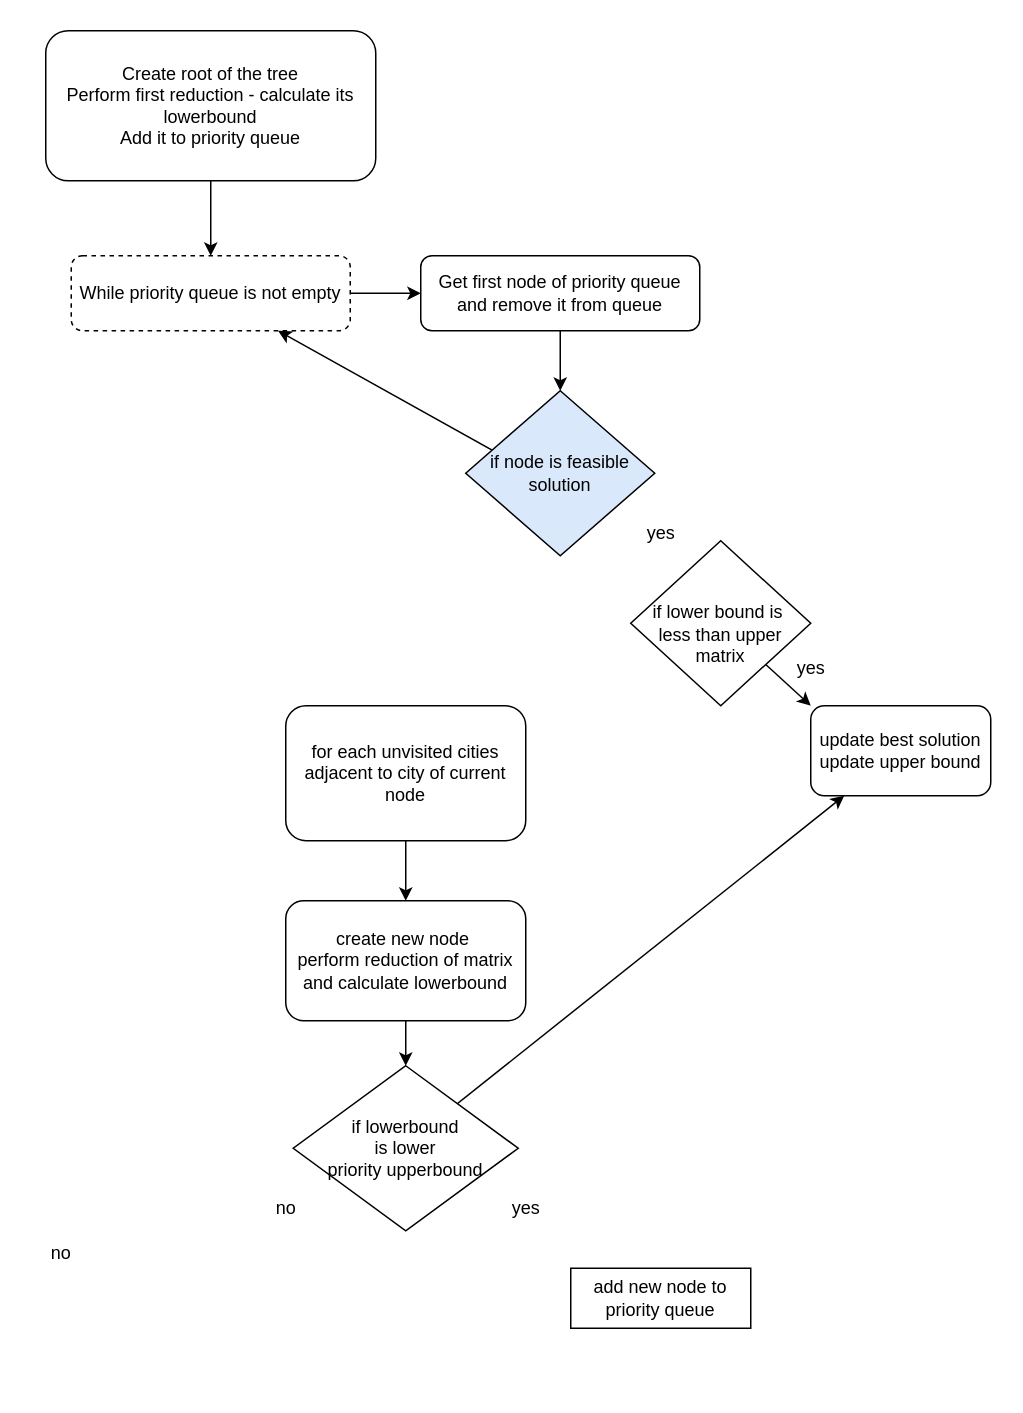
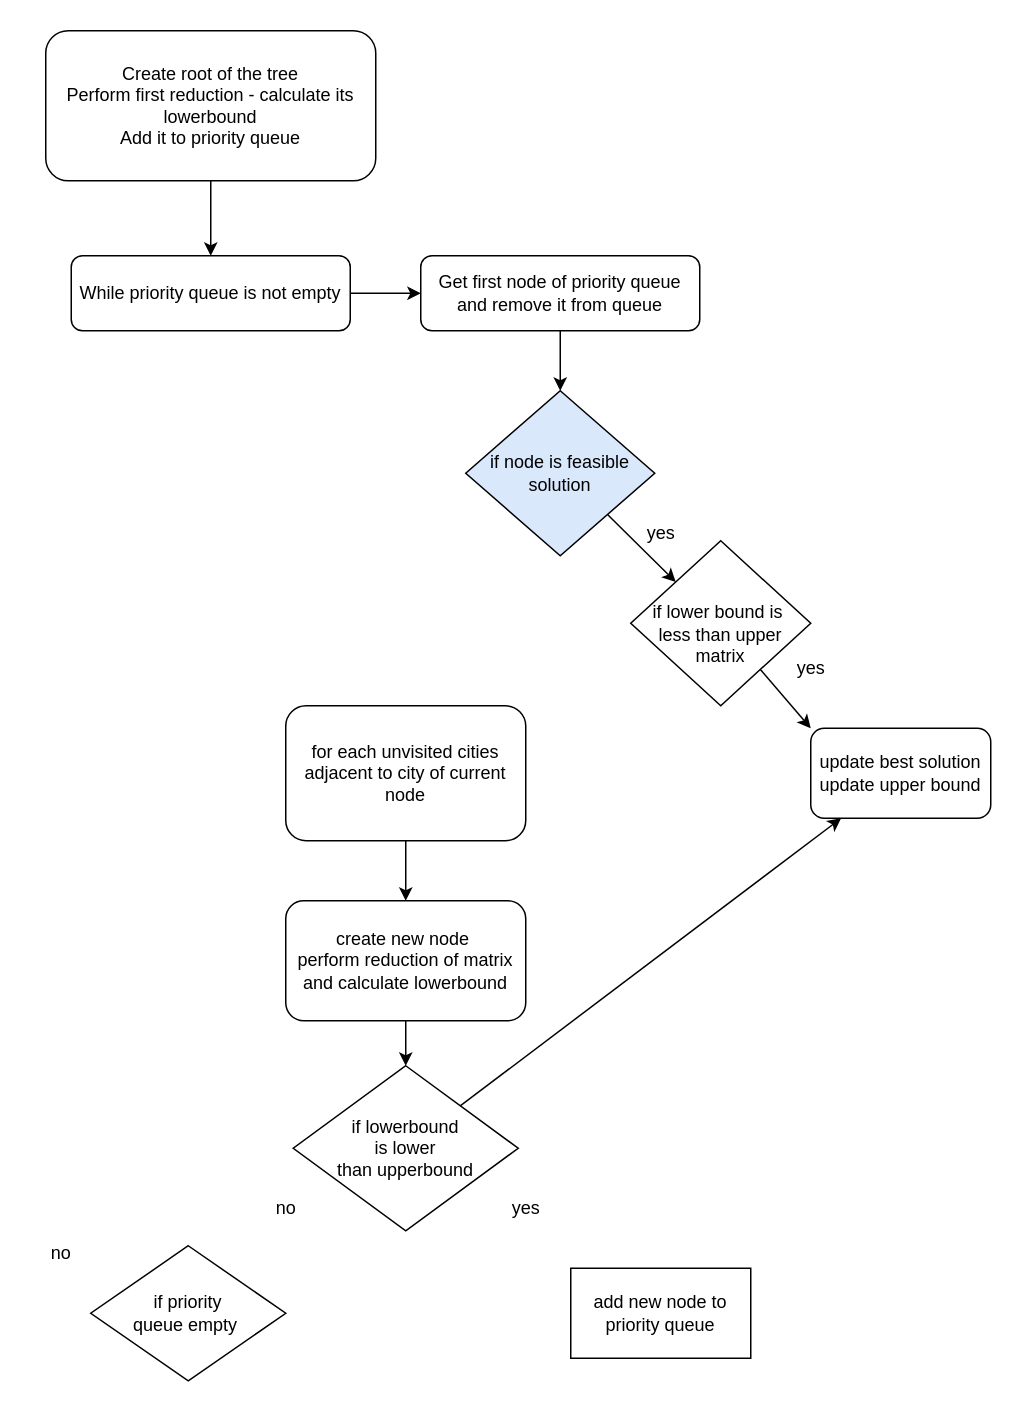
(211, 293) -> (211, 293)
(390, 393) -> (638, 545)
(901, 751) -> (901, 773)
(406, 1148) -> (406, 1148)
(661, 1298) -> (661, 1313)
none -> (188, 1313)
